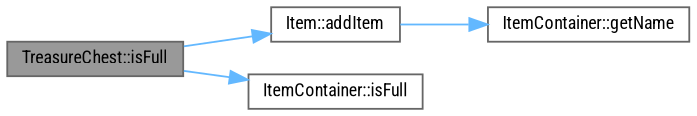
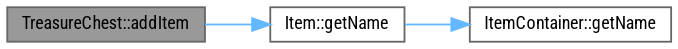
(336, 24) -> (337, 24)
(95, 59) -> (106, 24)
(336, 92) -> none
